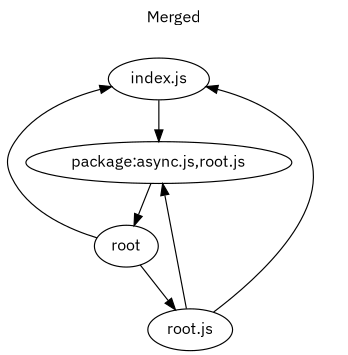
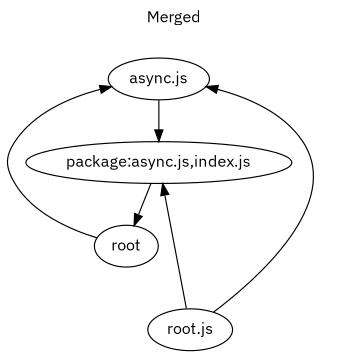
(159, 79) -> (159, 79)
(159, 163) -> (159, 163)
(154, 283) -> none
